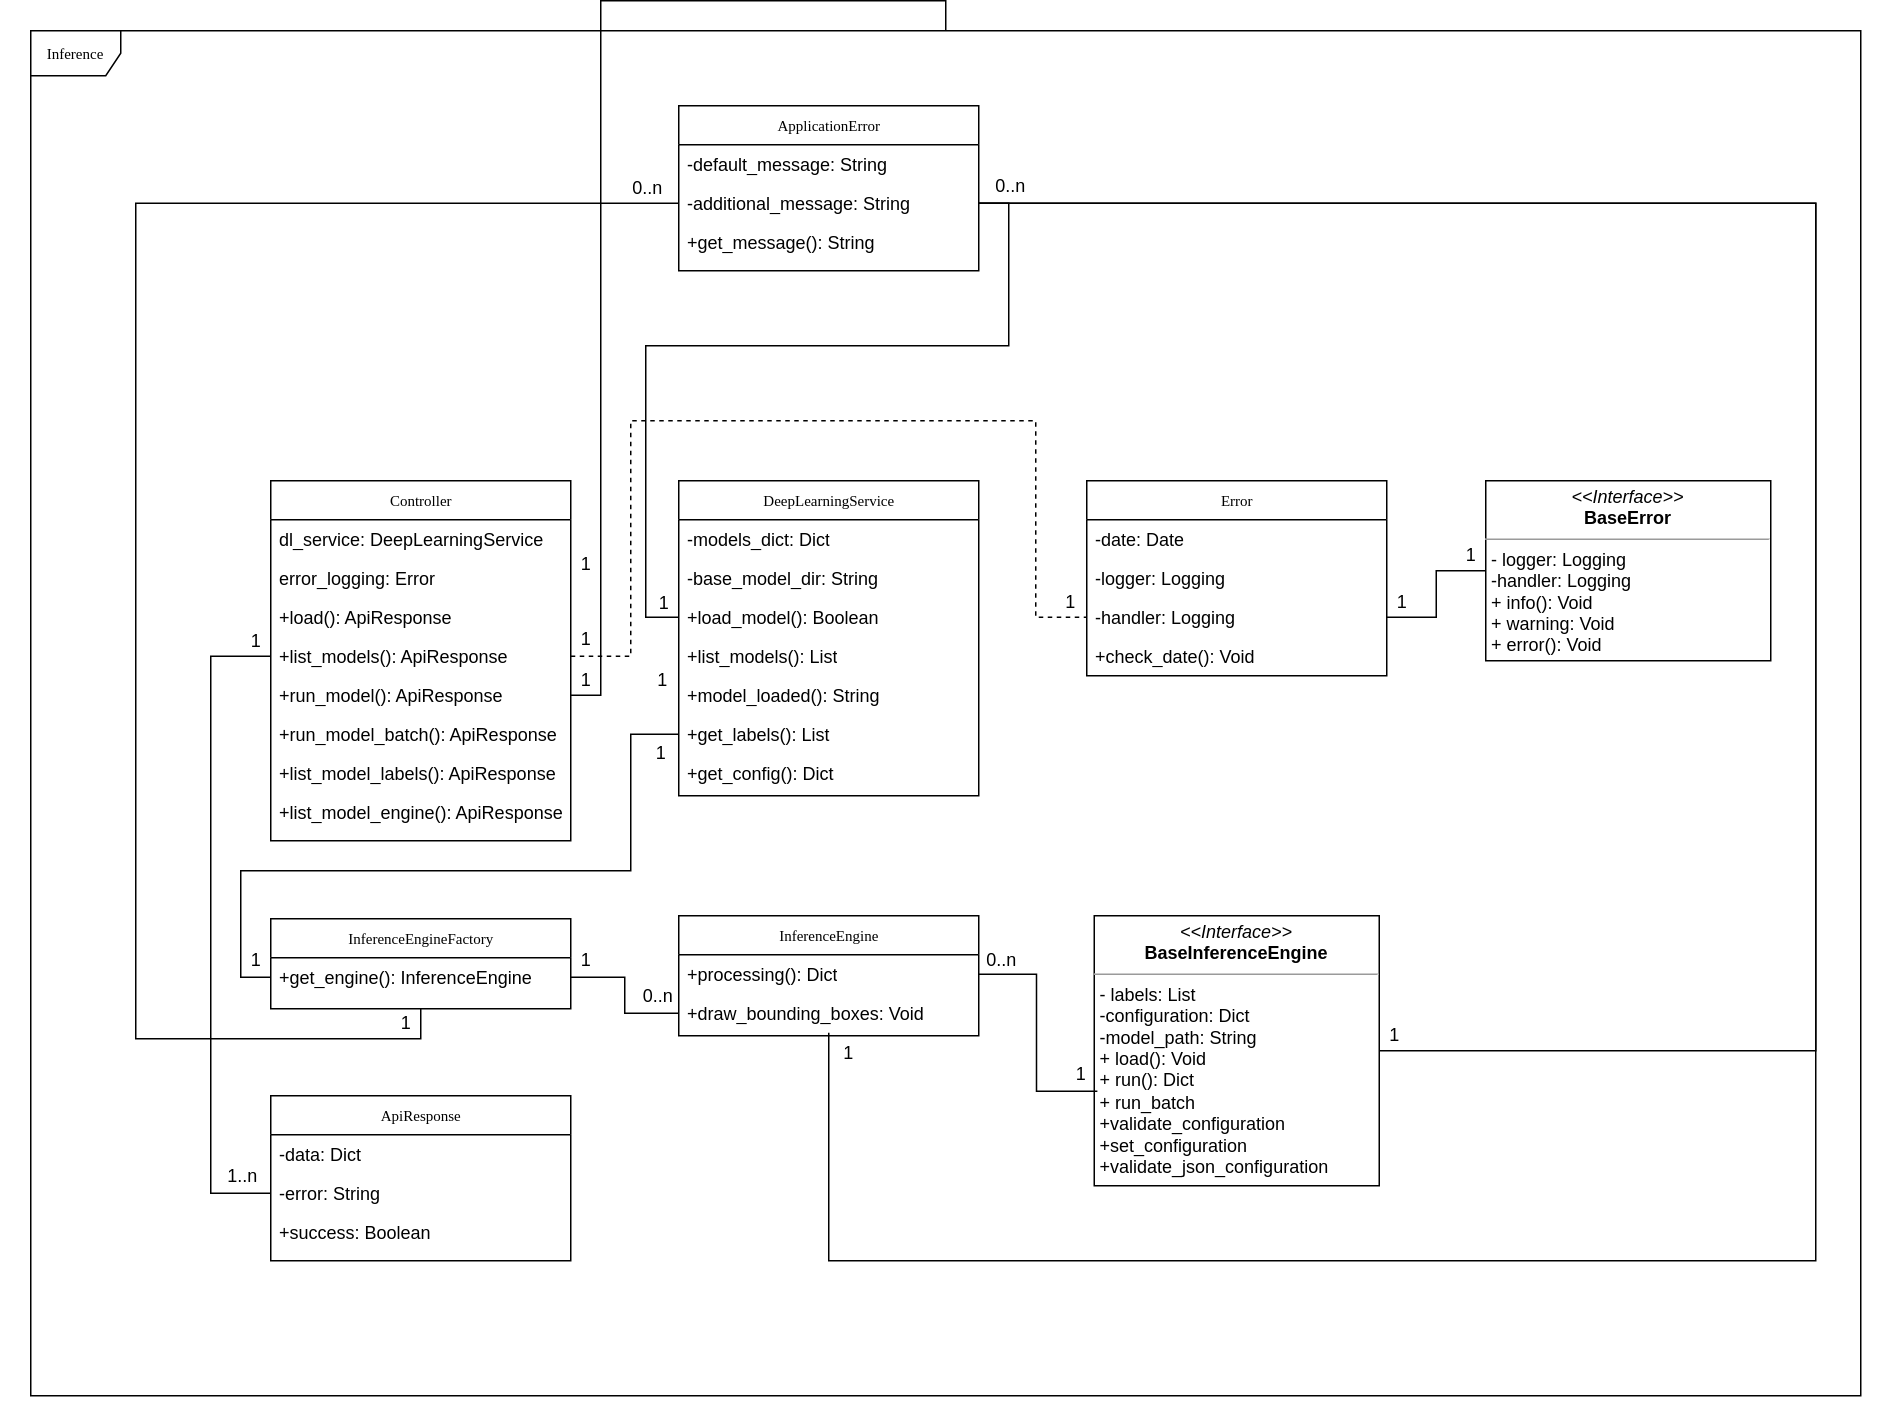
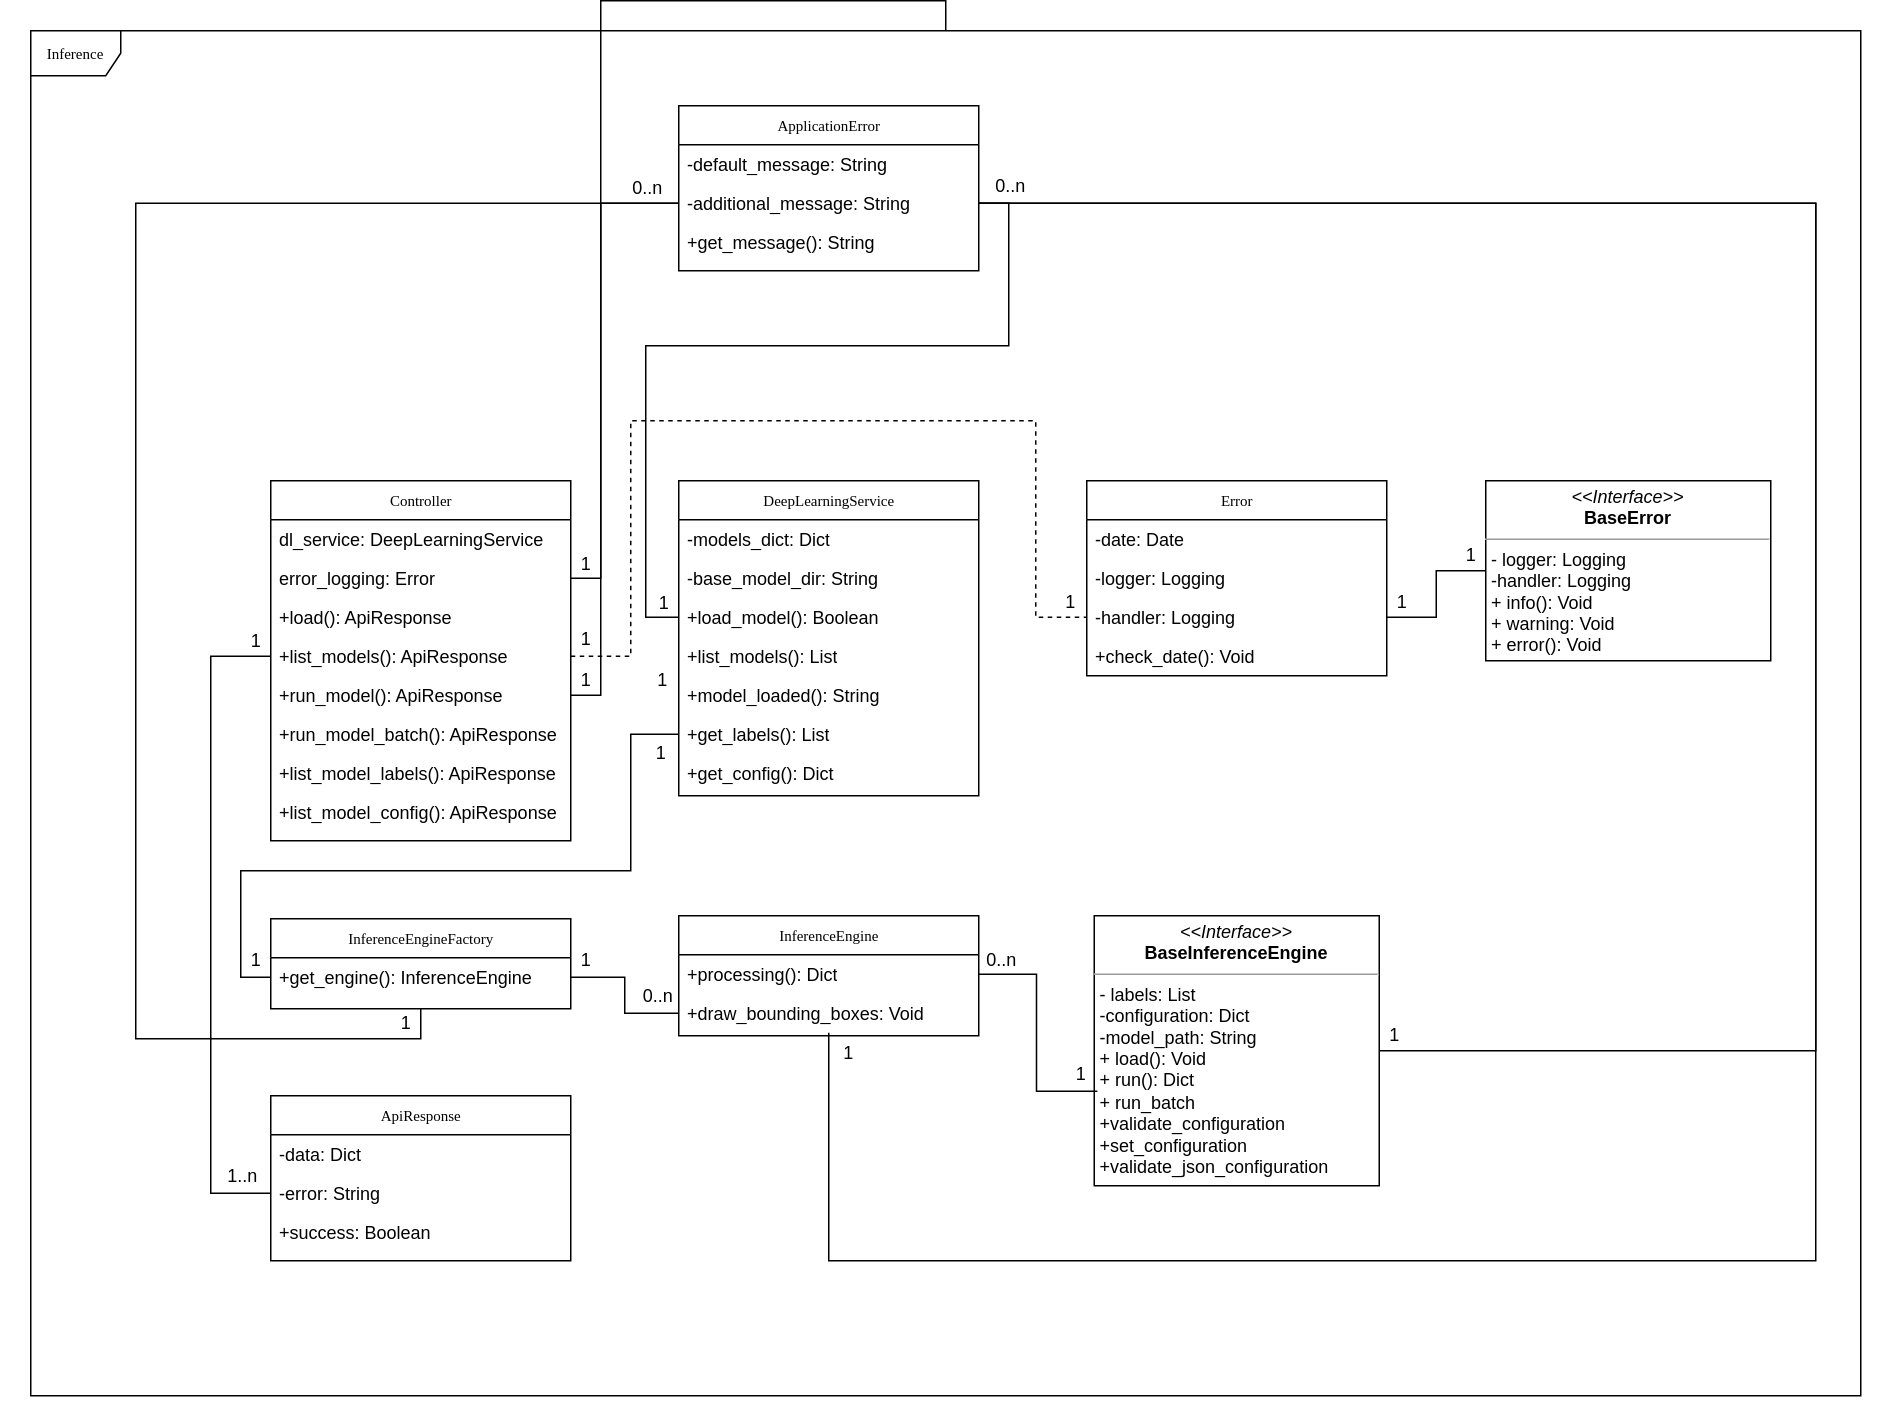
none -> (584, 578)
(422, 825) -> (422, 825)
